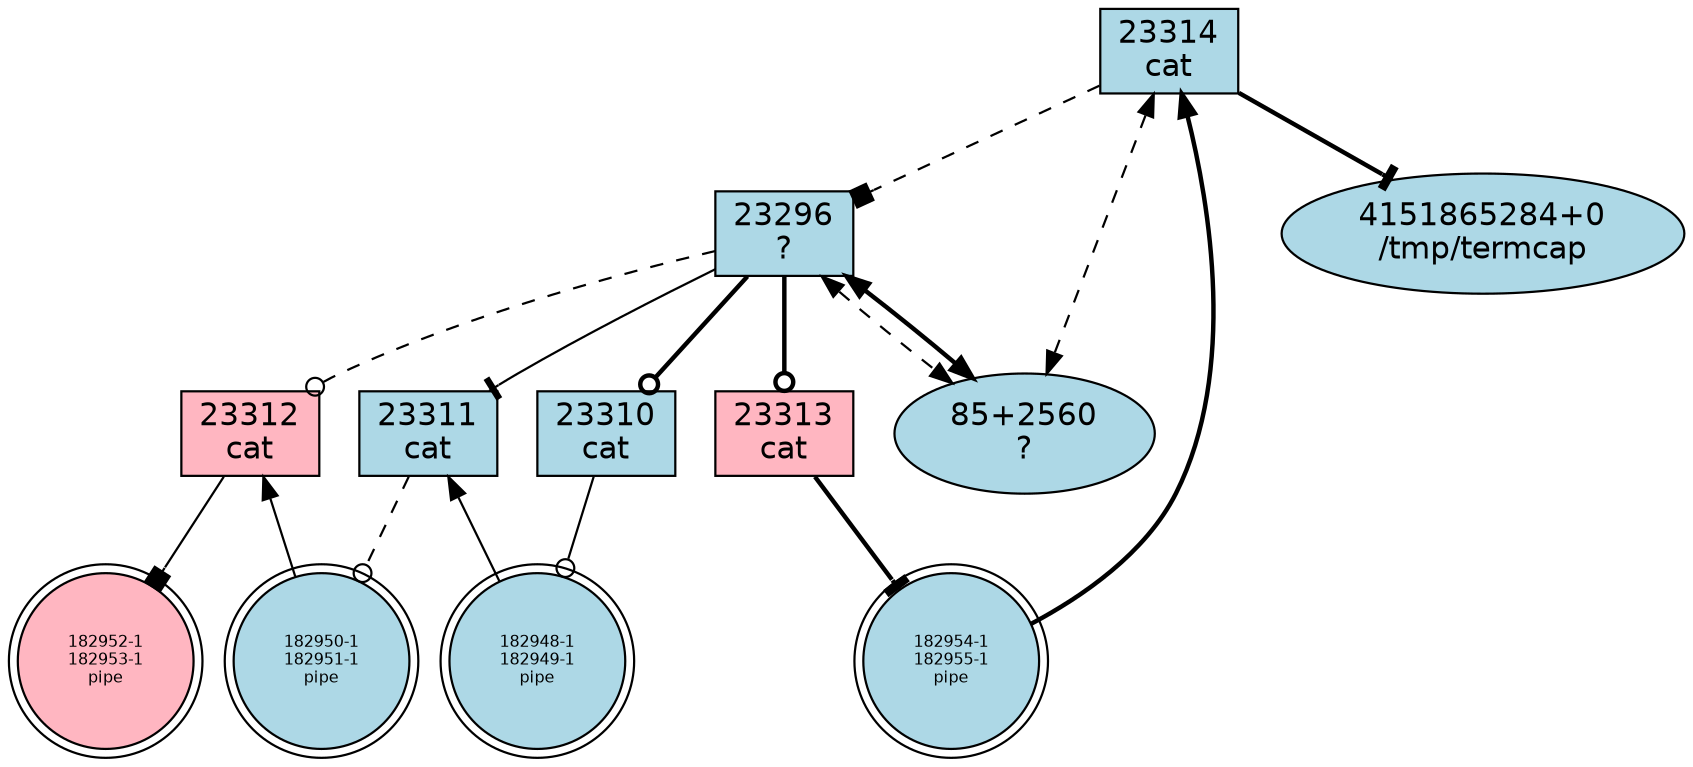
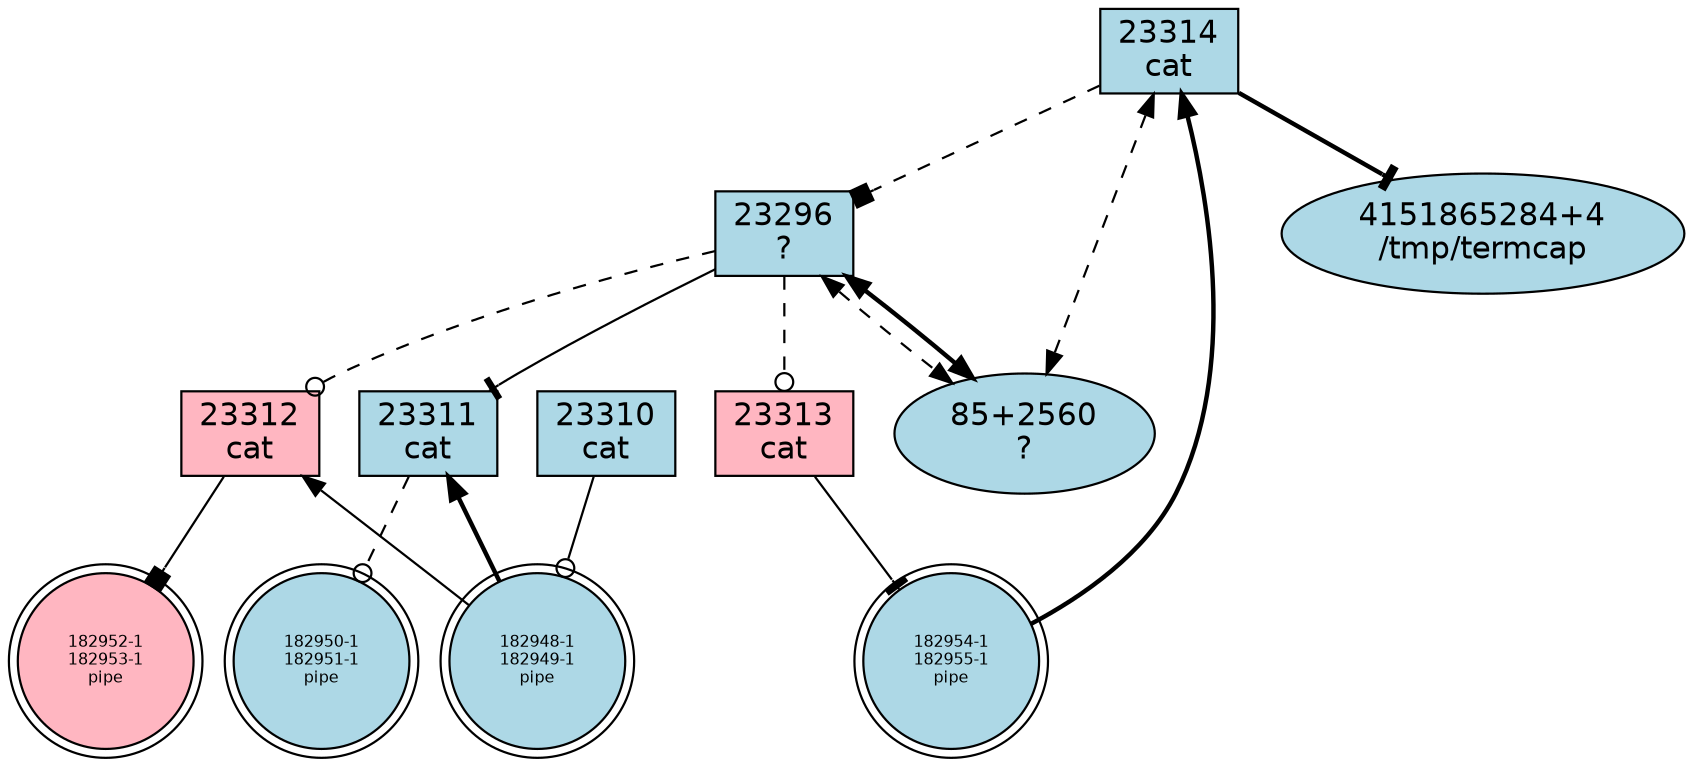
(1483, 234) -> (1483, 234)
(784, 324) -> (784, 324)
(701, 327) -> none
(853, 528) -> (853, 528)
(283, 538) -> (395, 548)
(479, 539) -> (479, 539)
